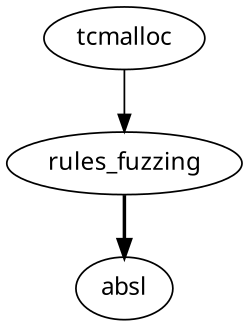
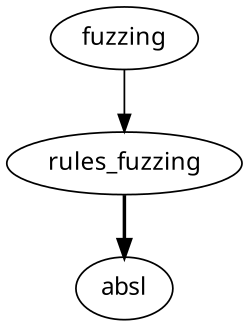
(124, 38) -> (124, 38)
